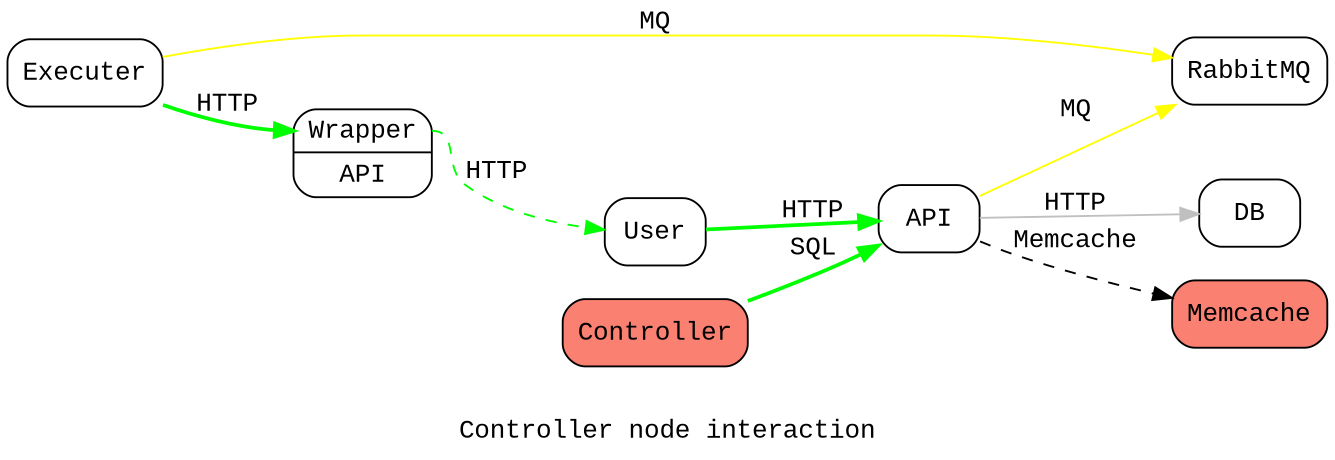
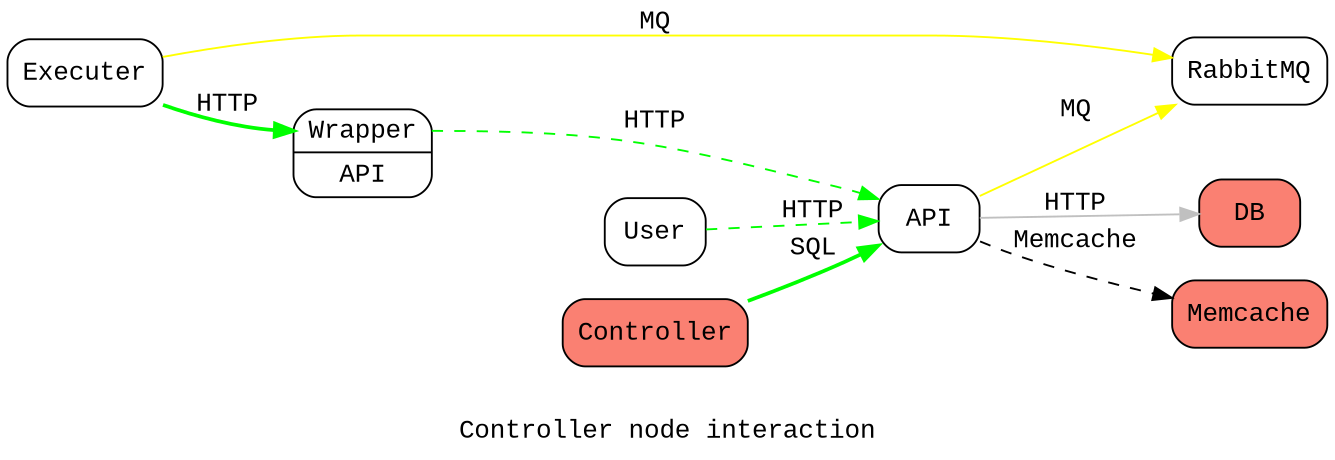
(491, 200) -> (648, 144)
(1250, 213) -> (1250, 213)
(783, 226) -> (783, 226)
